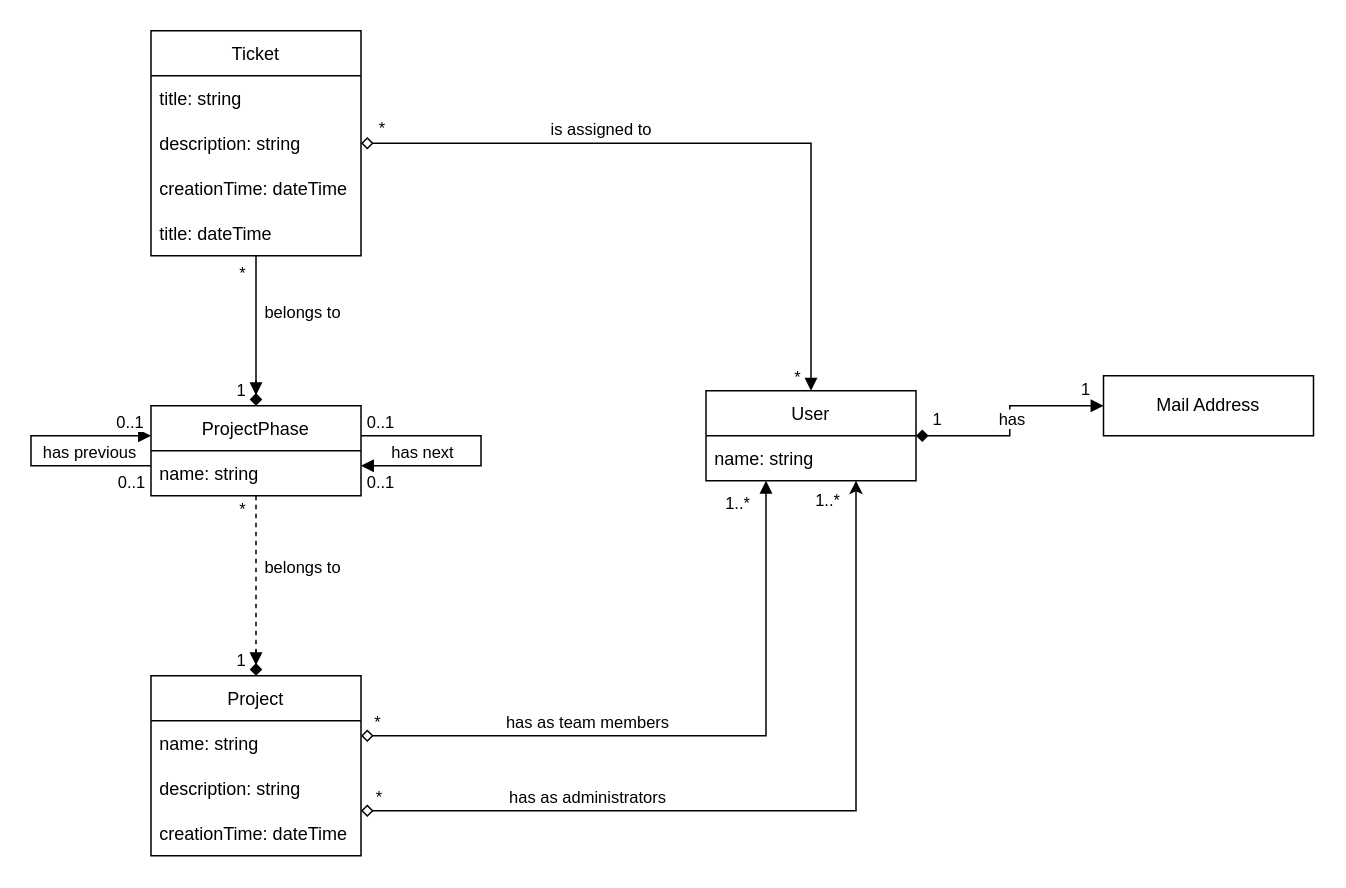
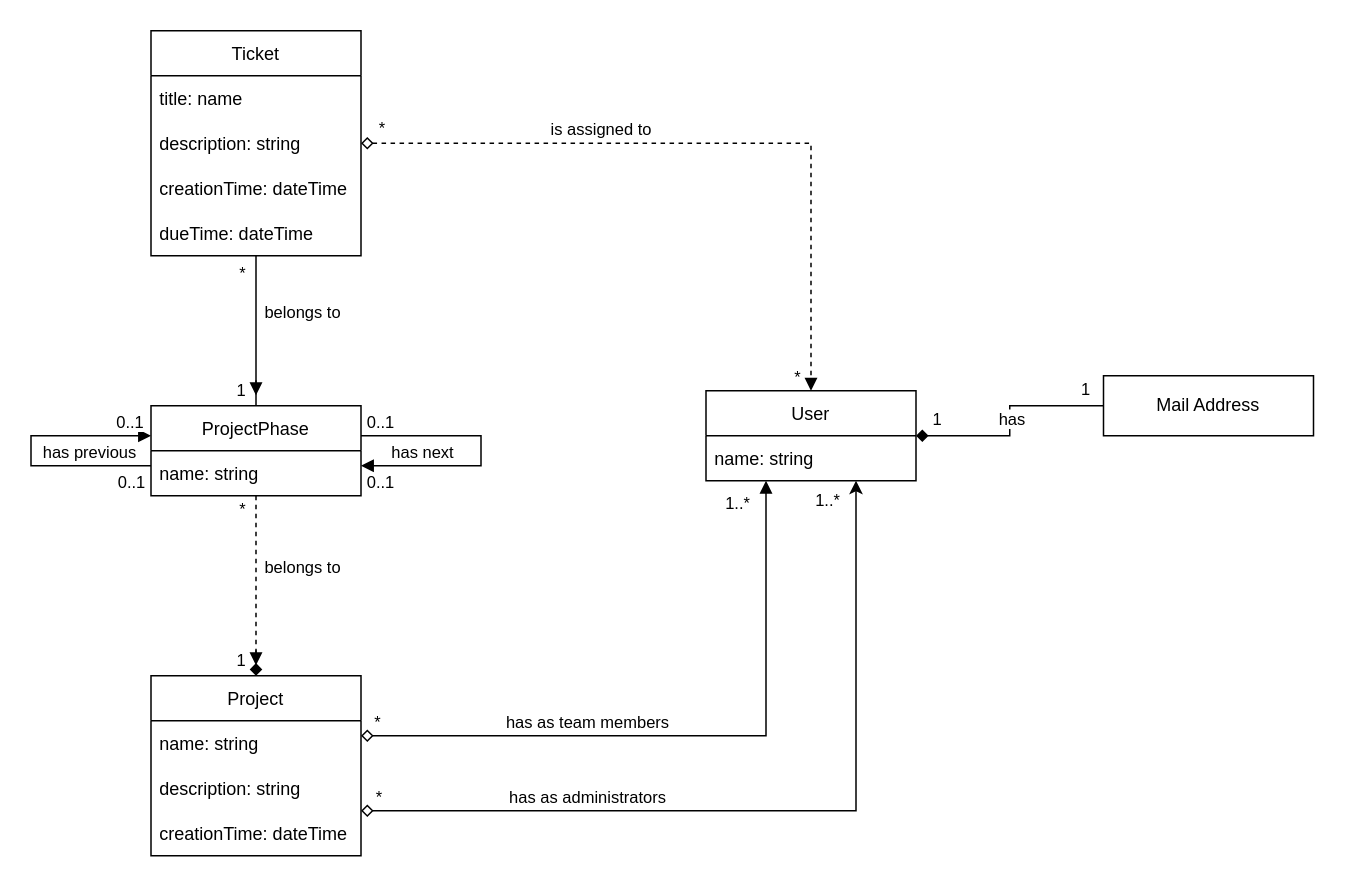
(213, 99) -> (205, 99)
(711, 143) -> (711, 143)
(223, 234) -> (235, 234)
(256, 393) -> (256, 398)
(1090, 406) -> (1095, 406)
